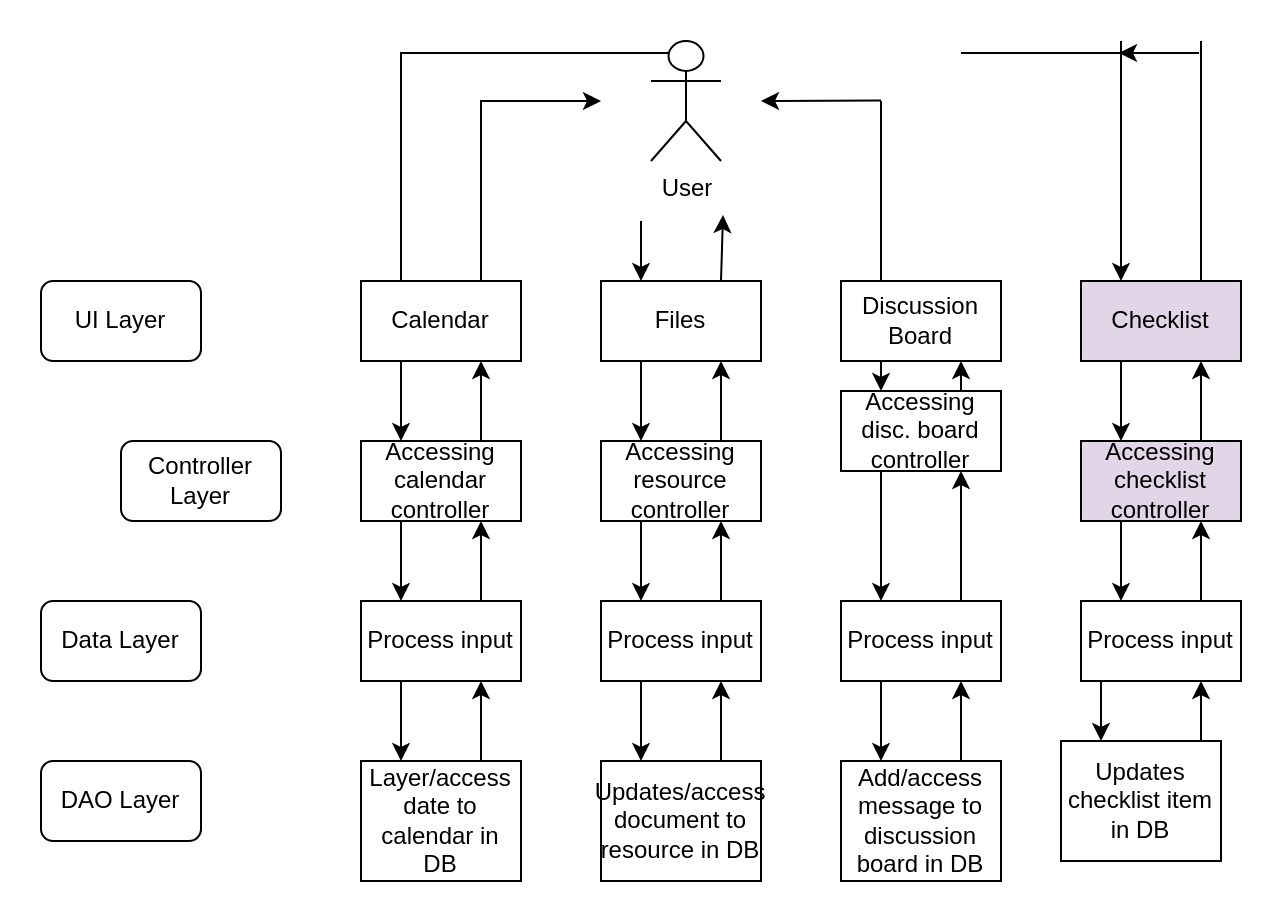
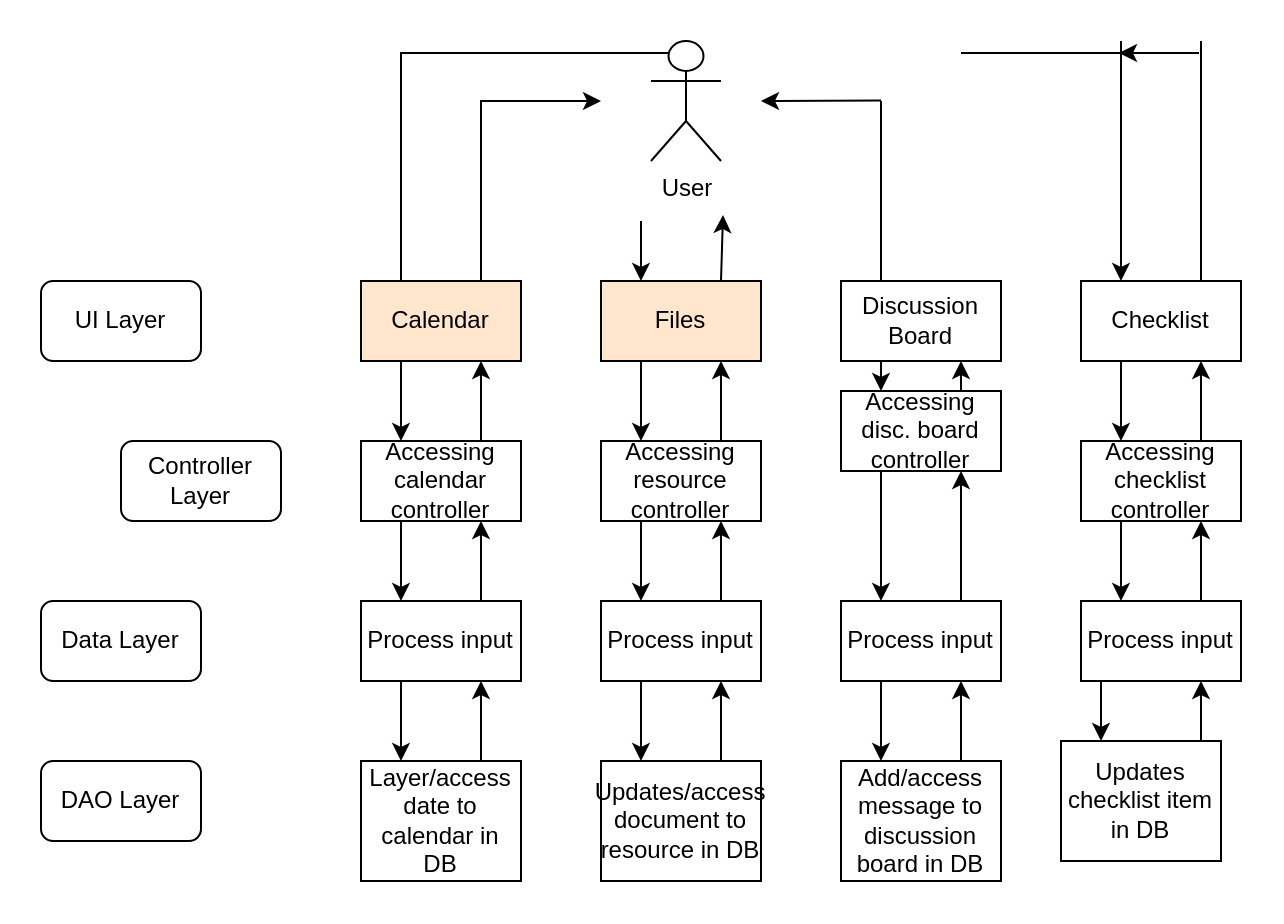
(441, 321) -> (441, 321)
(681, 321) -> (681, 321)
(1161, 321) -> (1161, 321)
(1161, 481) -> (1161, 481)
